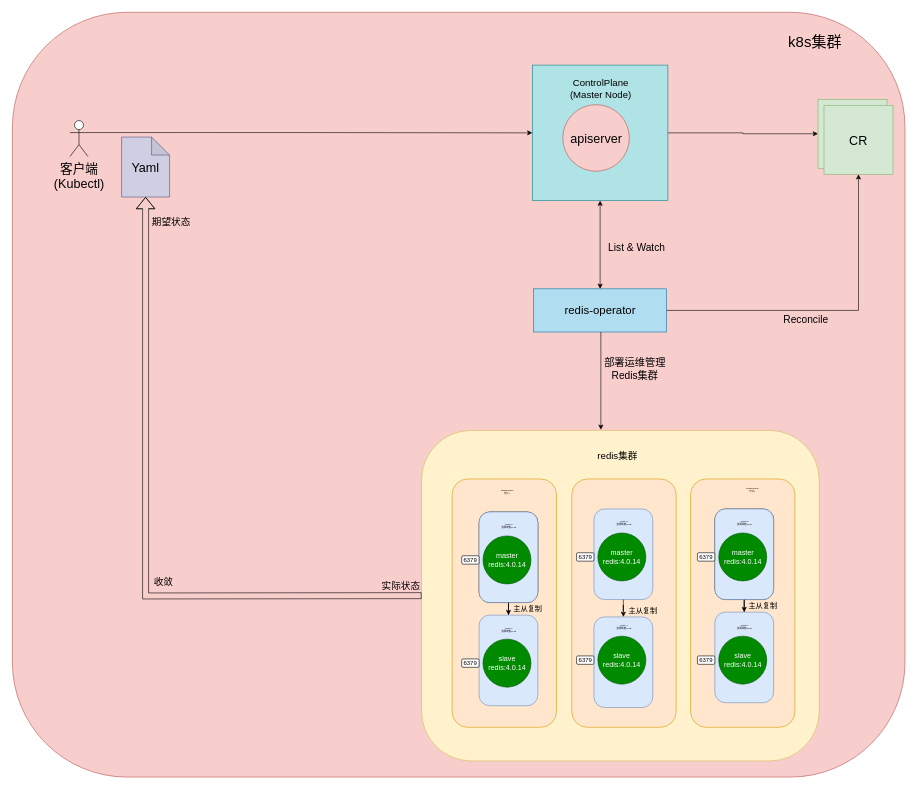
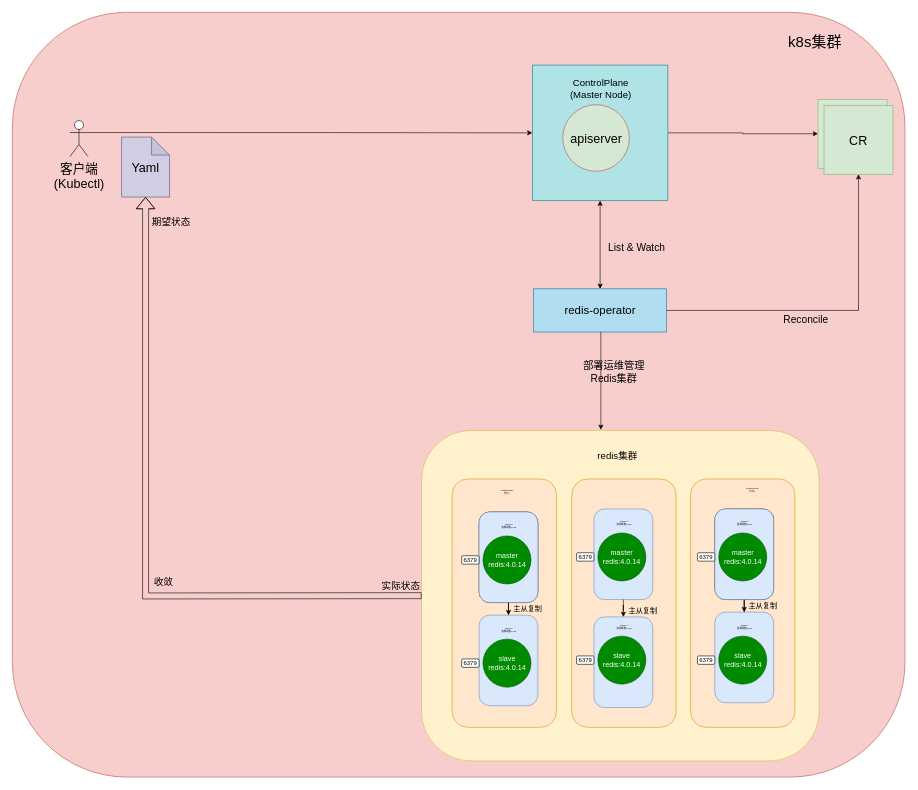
(596, 138) -> (596, 138)
(635, 363) -> (614, 366)
